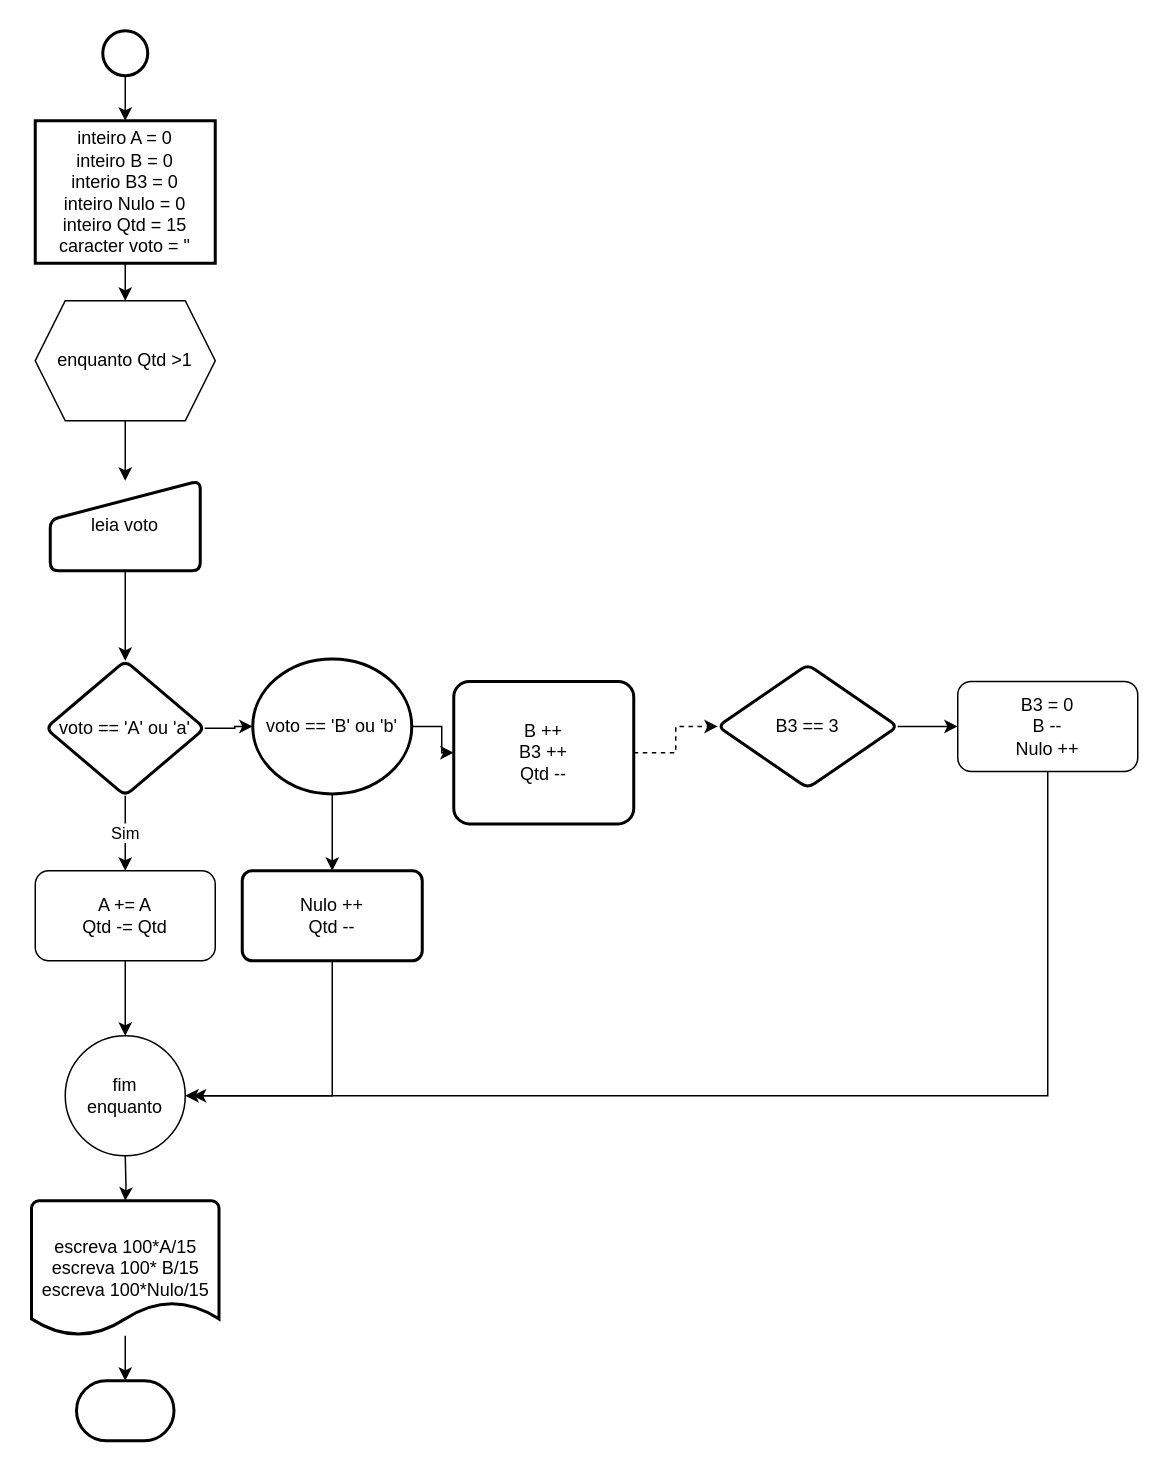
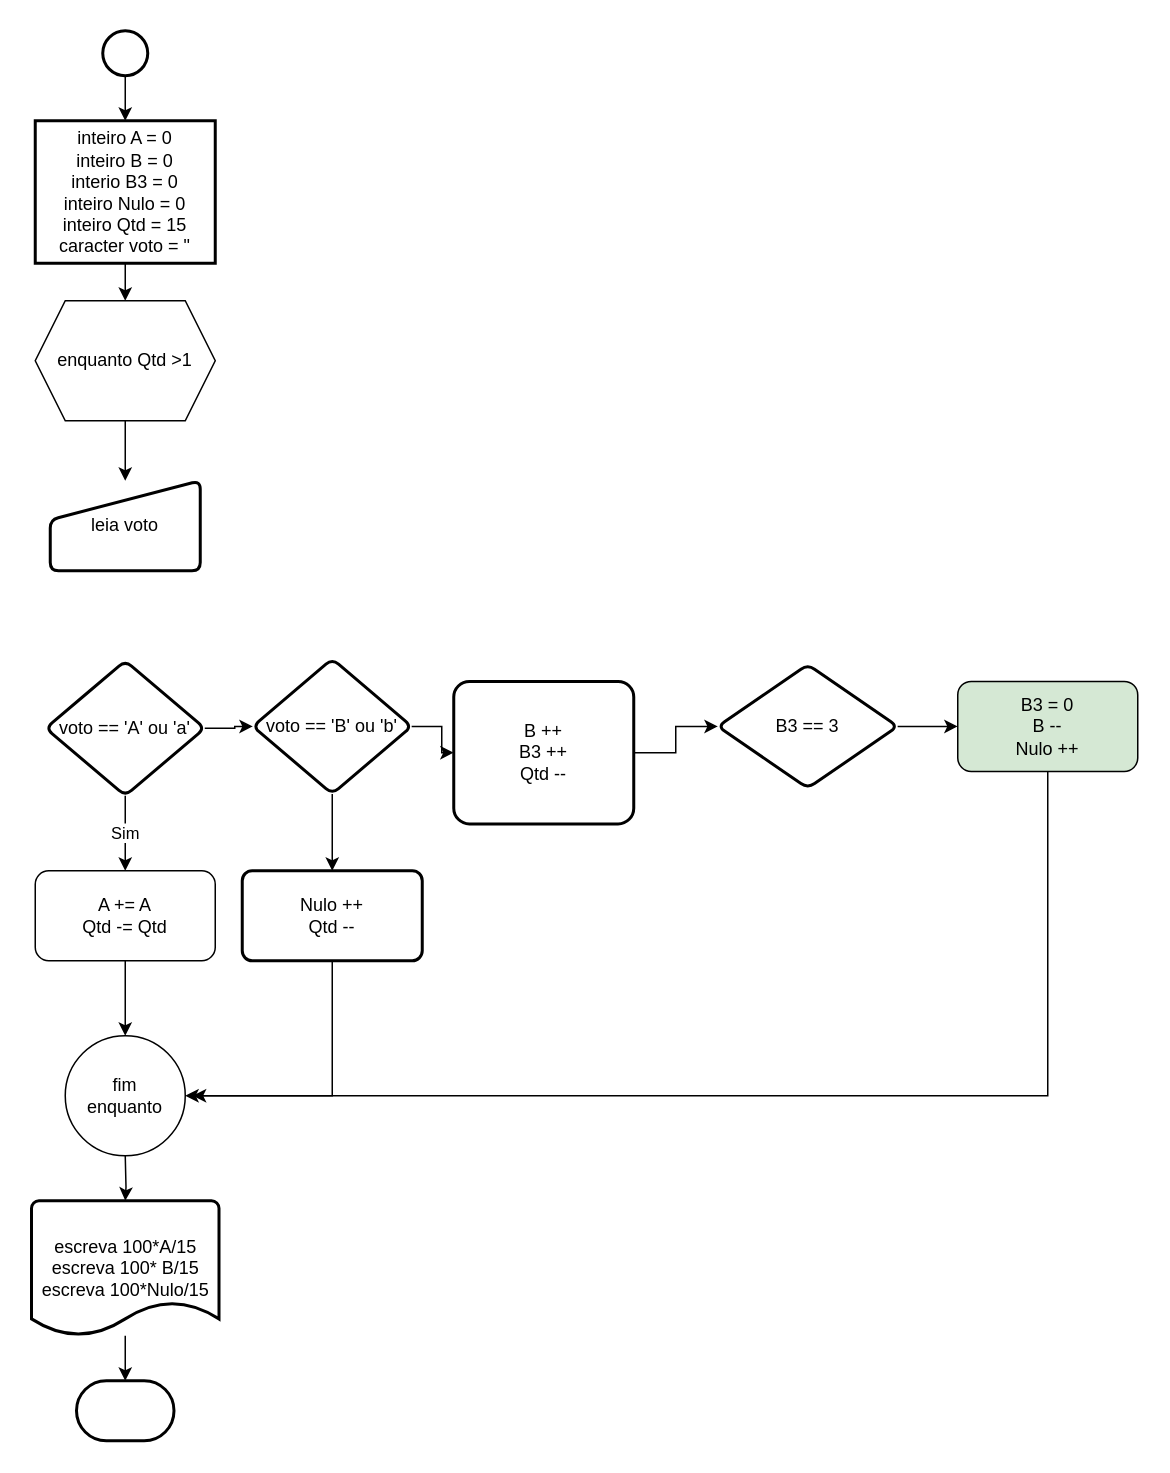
(125, 611) -> none
(332, 726) -> (332, 726)
(1048, 726) -> (1048, 726)
(676, 745) -> (676, 745)
